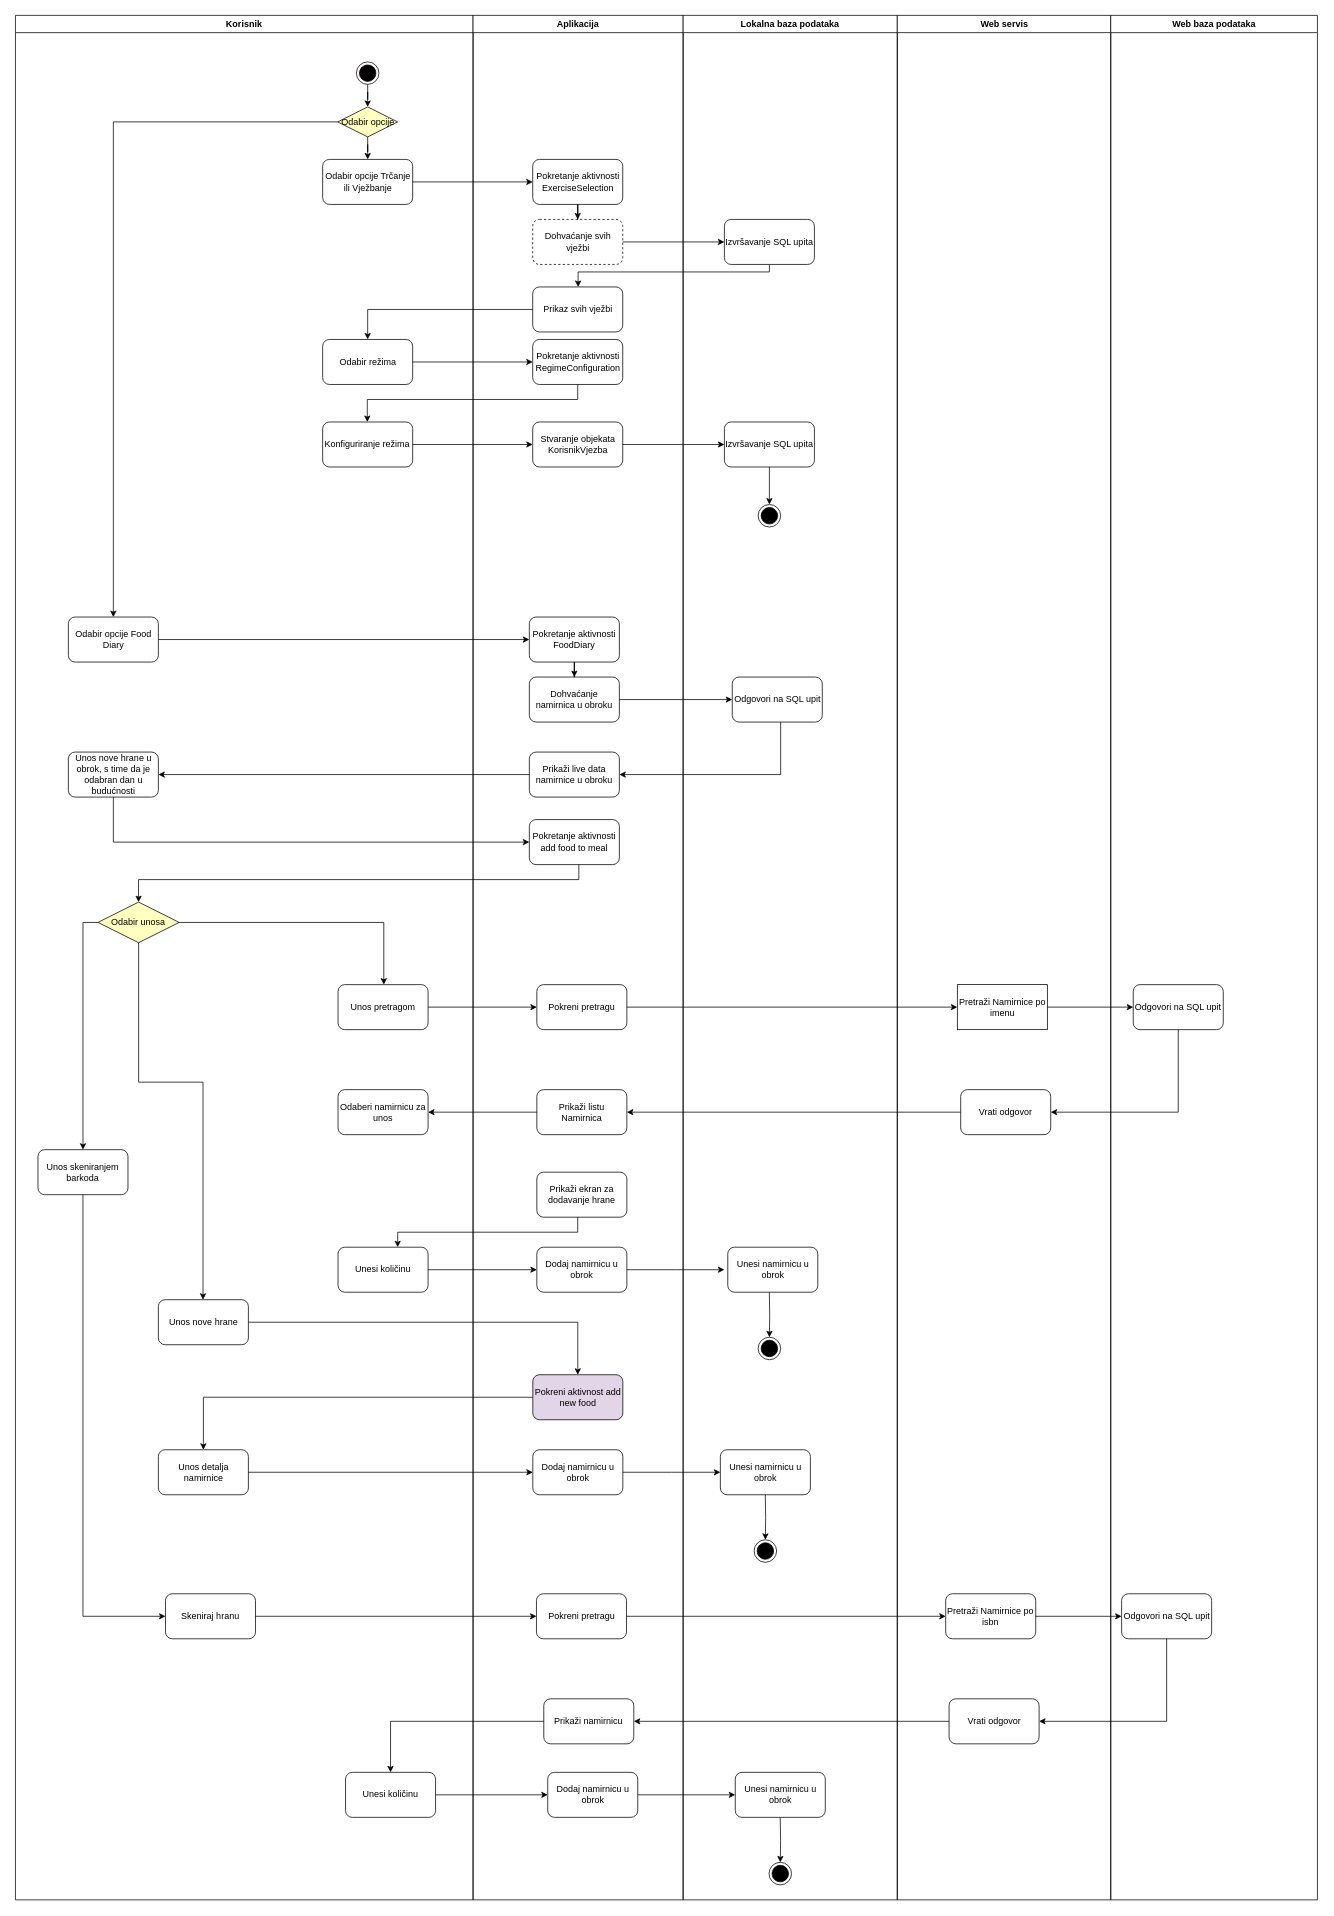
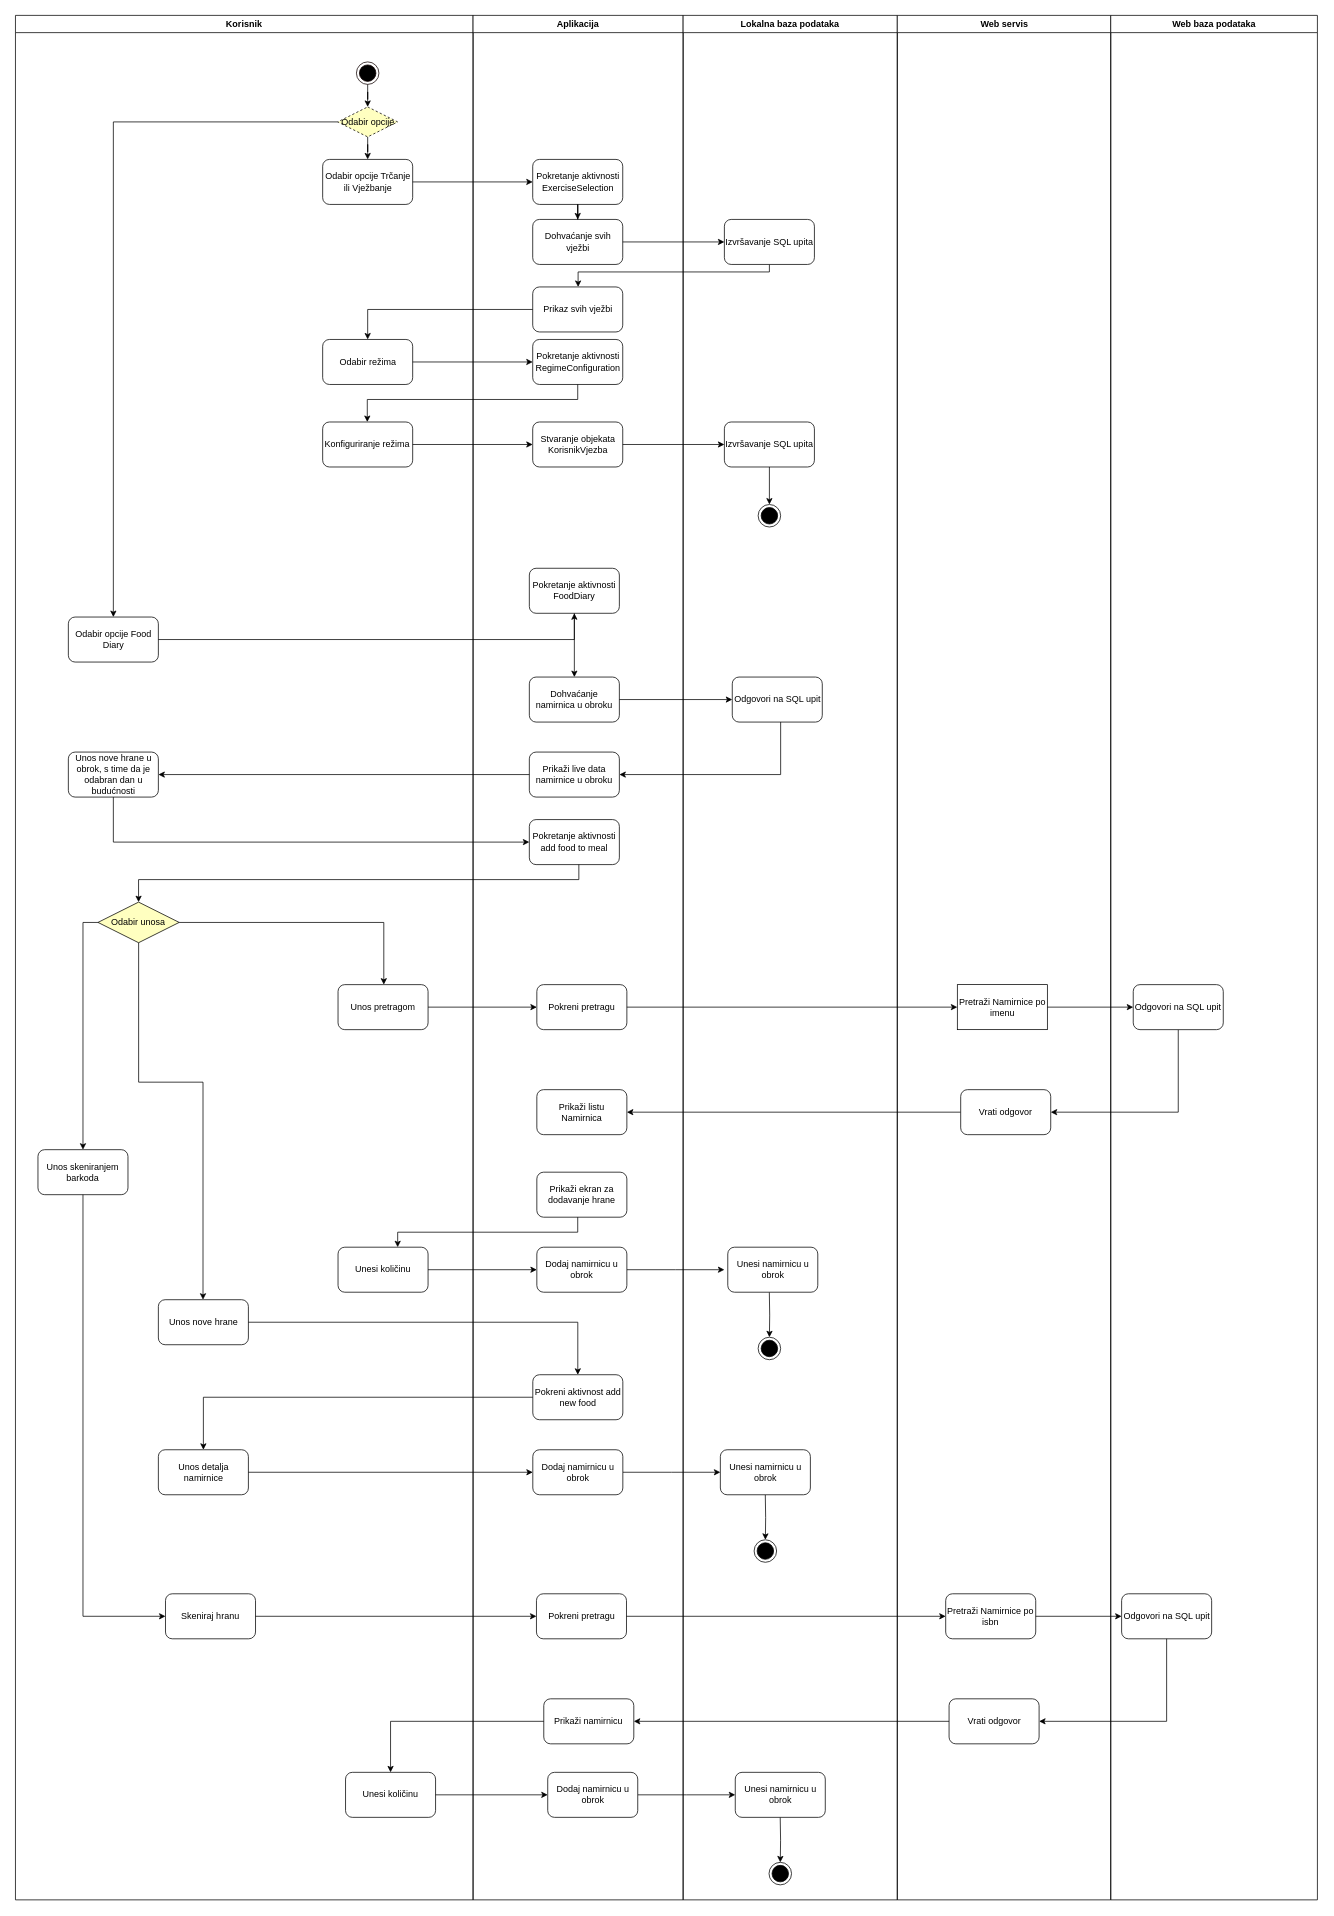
(368, 122) -> (368, 122)
(578, 242) -> (578, 242)
(574, 639) -> (574, 591)
(383, 1112) -> none
(434, 1112) -> none
(578, 1397) -> (578, 1397)
